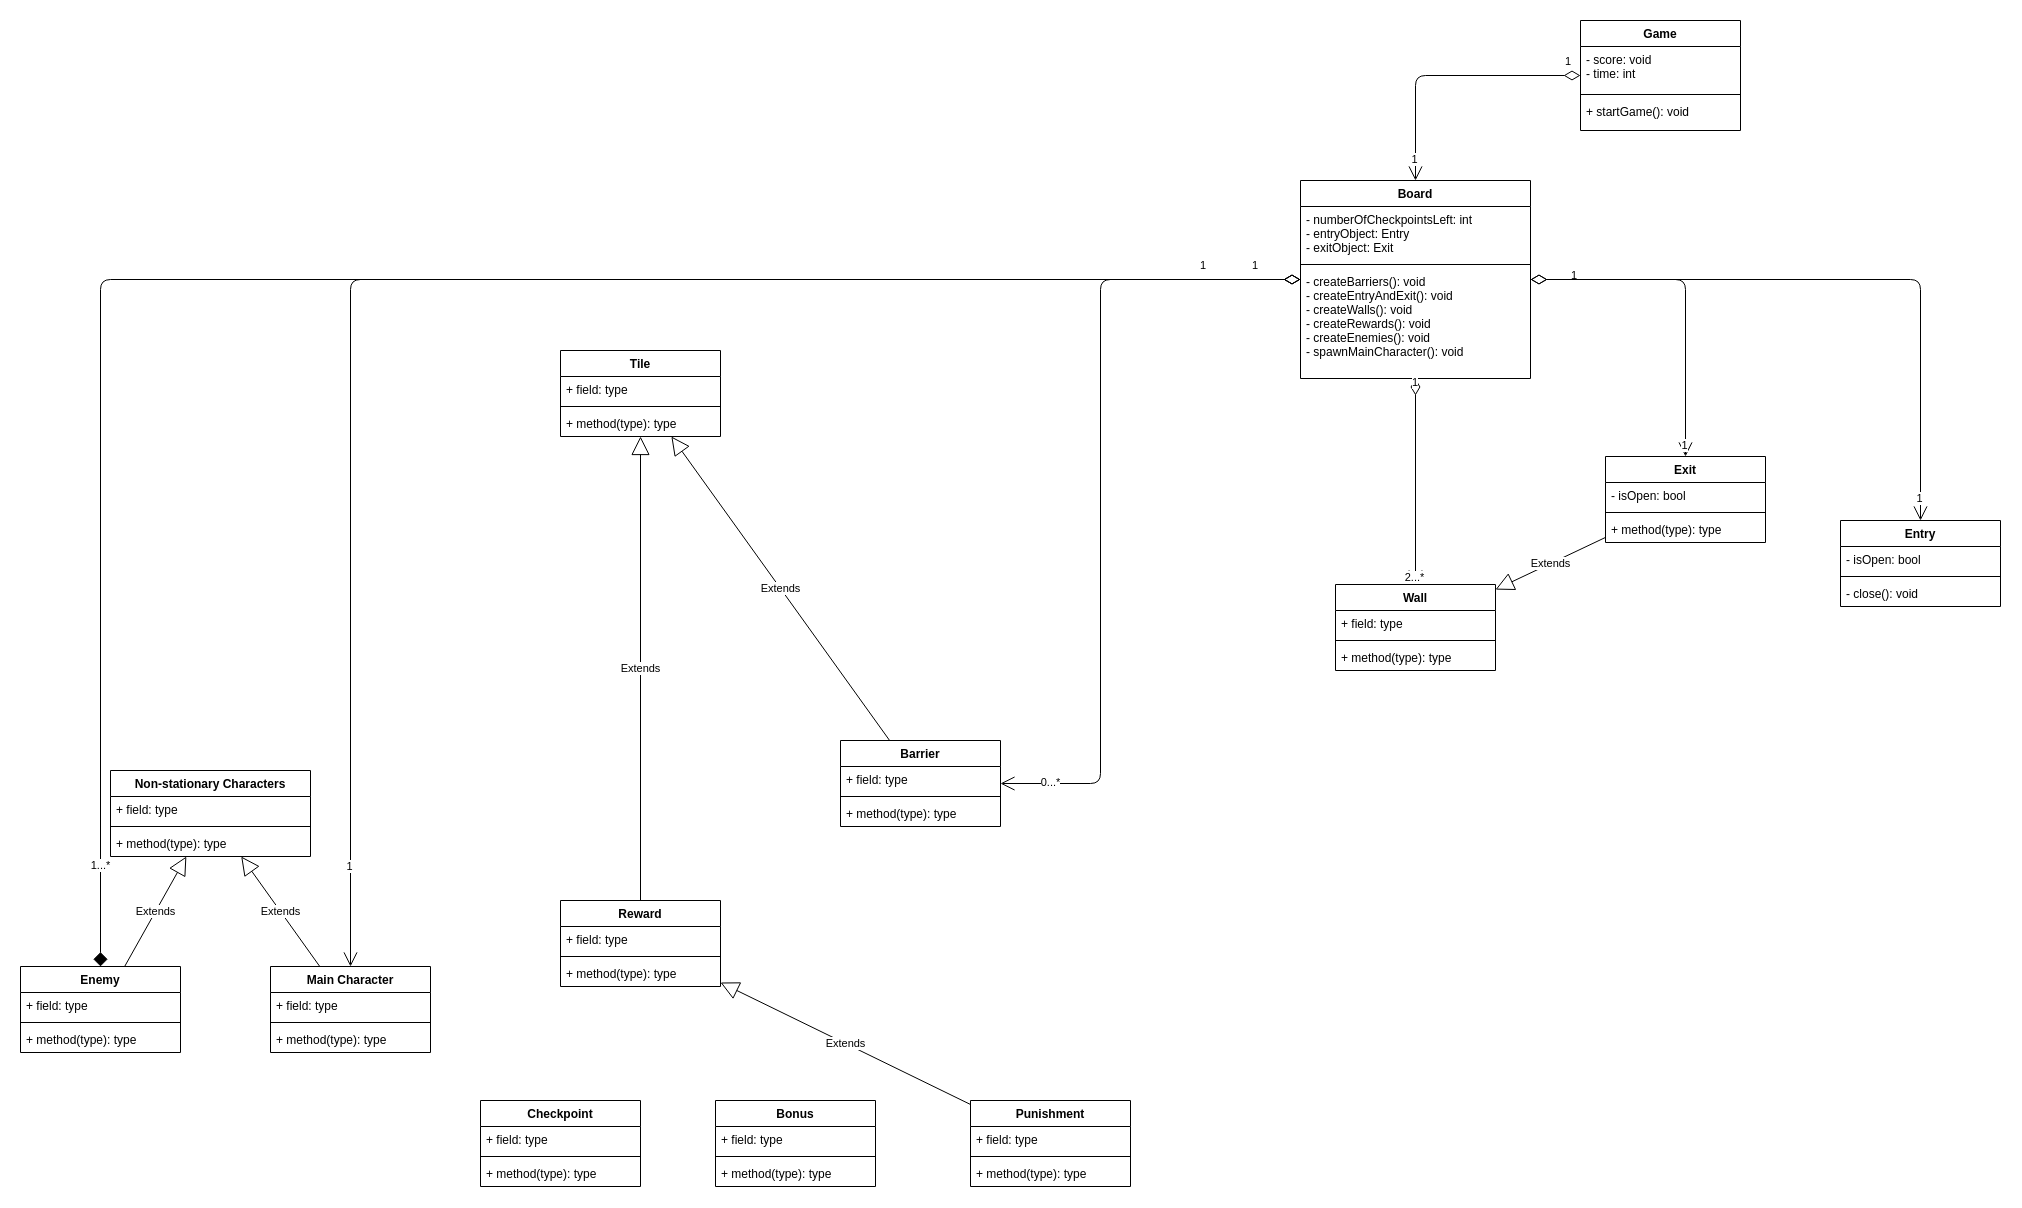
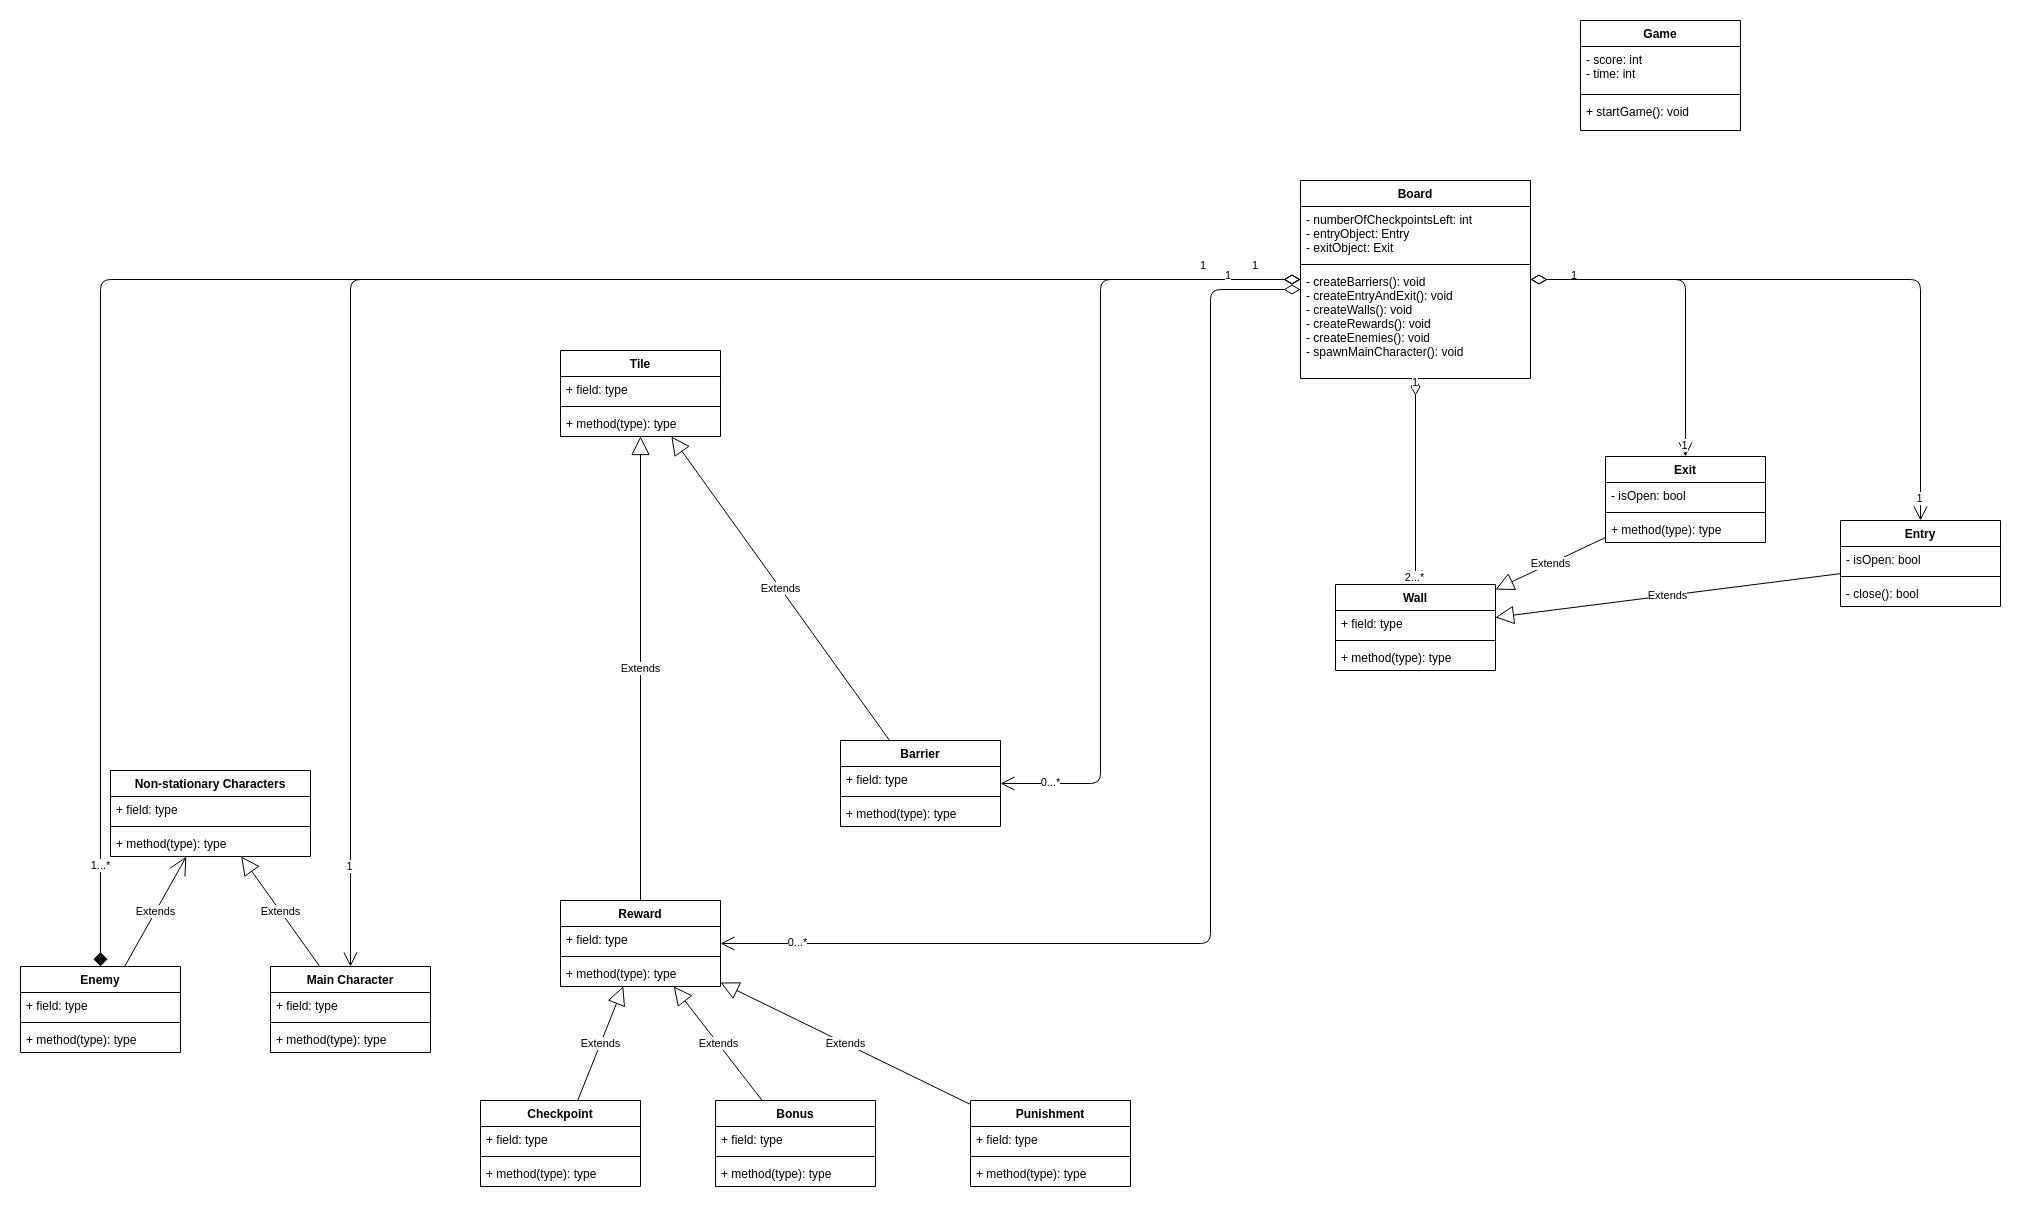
(1623, 60) -> (1620, 60)
(1445, 76) -> none
(1889, 594) -> (1889, 594)
none -> (1675, 595)
none -> (1211, 823)
(177, 873) -> (181, 866)
none -> (724, 1051)
none -> (597, 1052)
